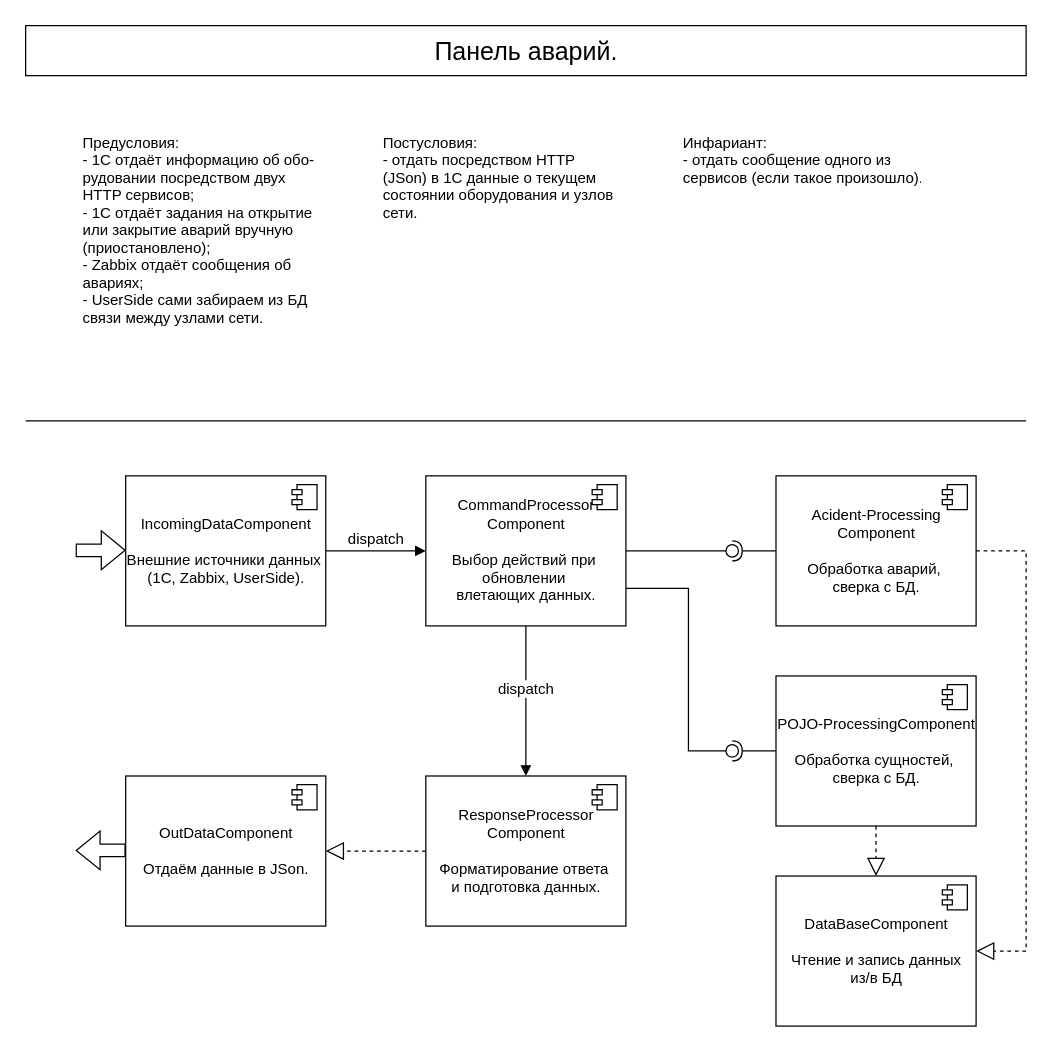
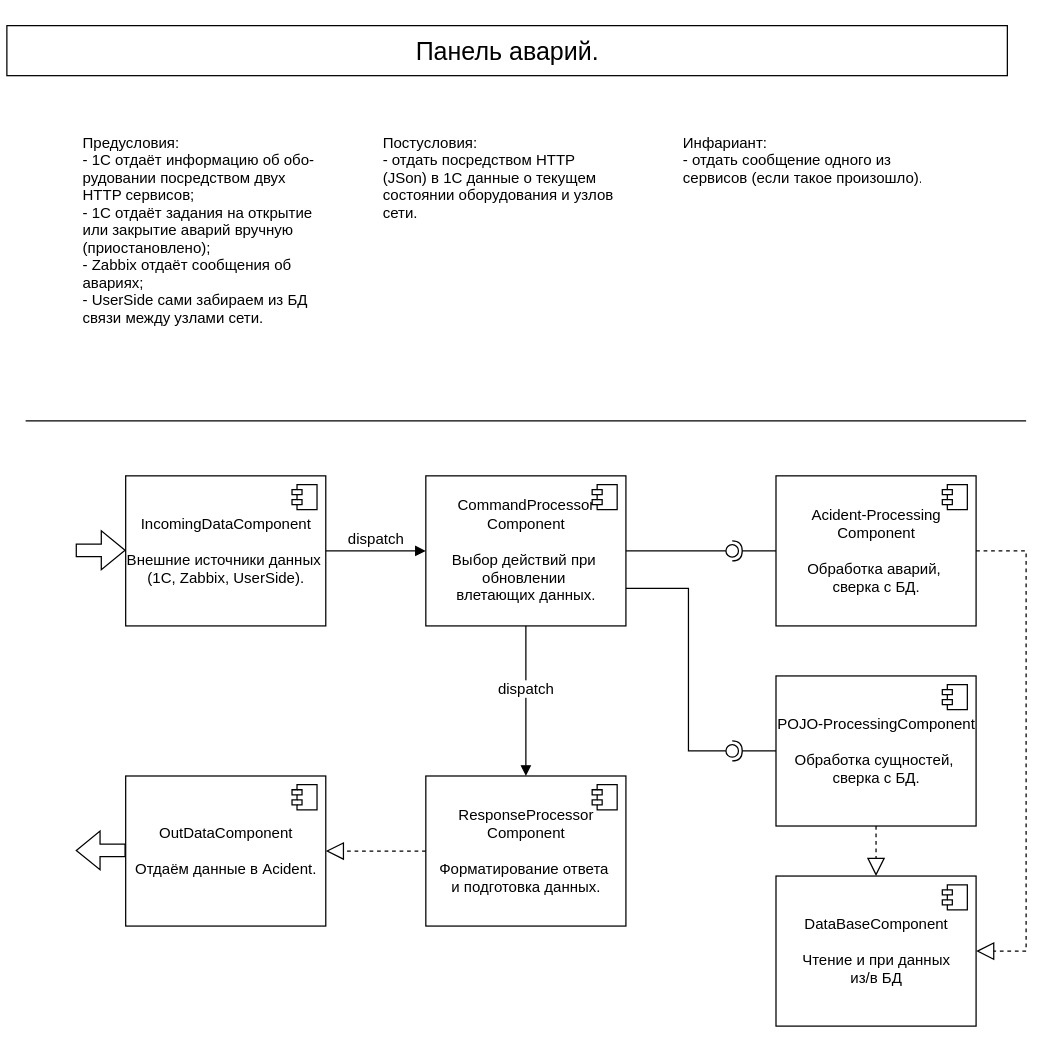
(526, 51) -> (507, 51)
(226, 851) -> (226, 851)
(876, 951) -> (876, 951)
